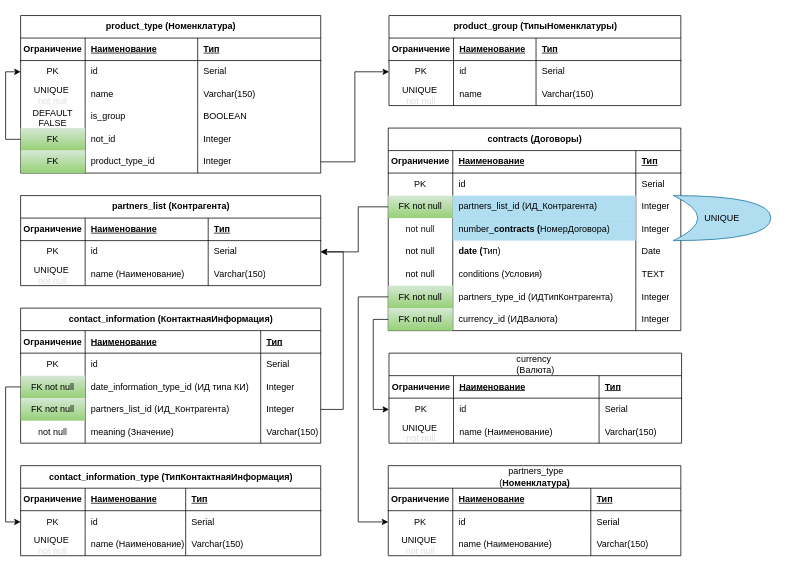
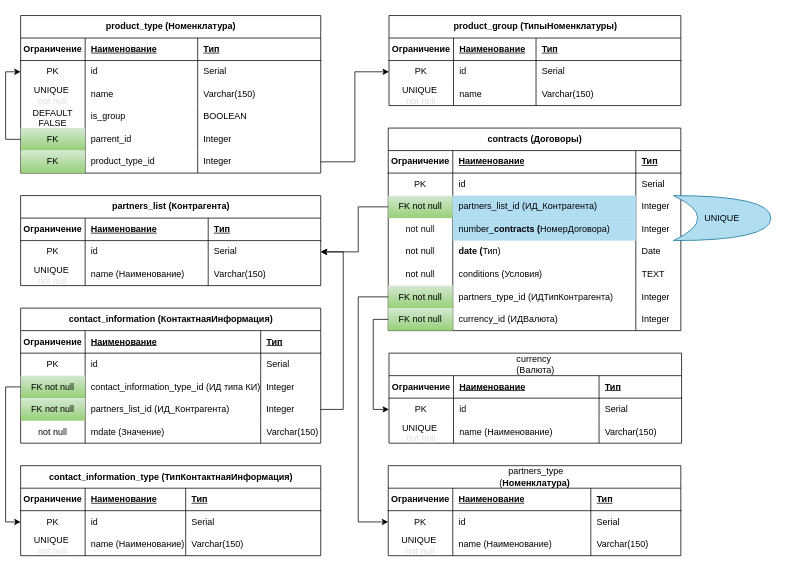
(105, 139) -> (115, 139)
(176, 387) -> (176, 387)
(134, 432) -> (130, 432)
